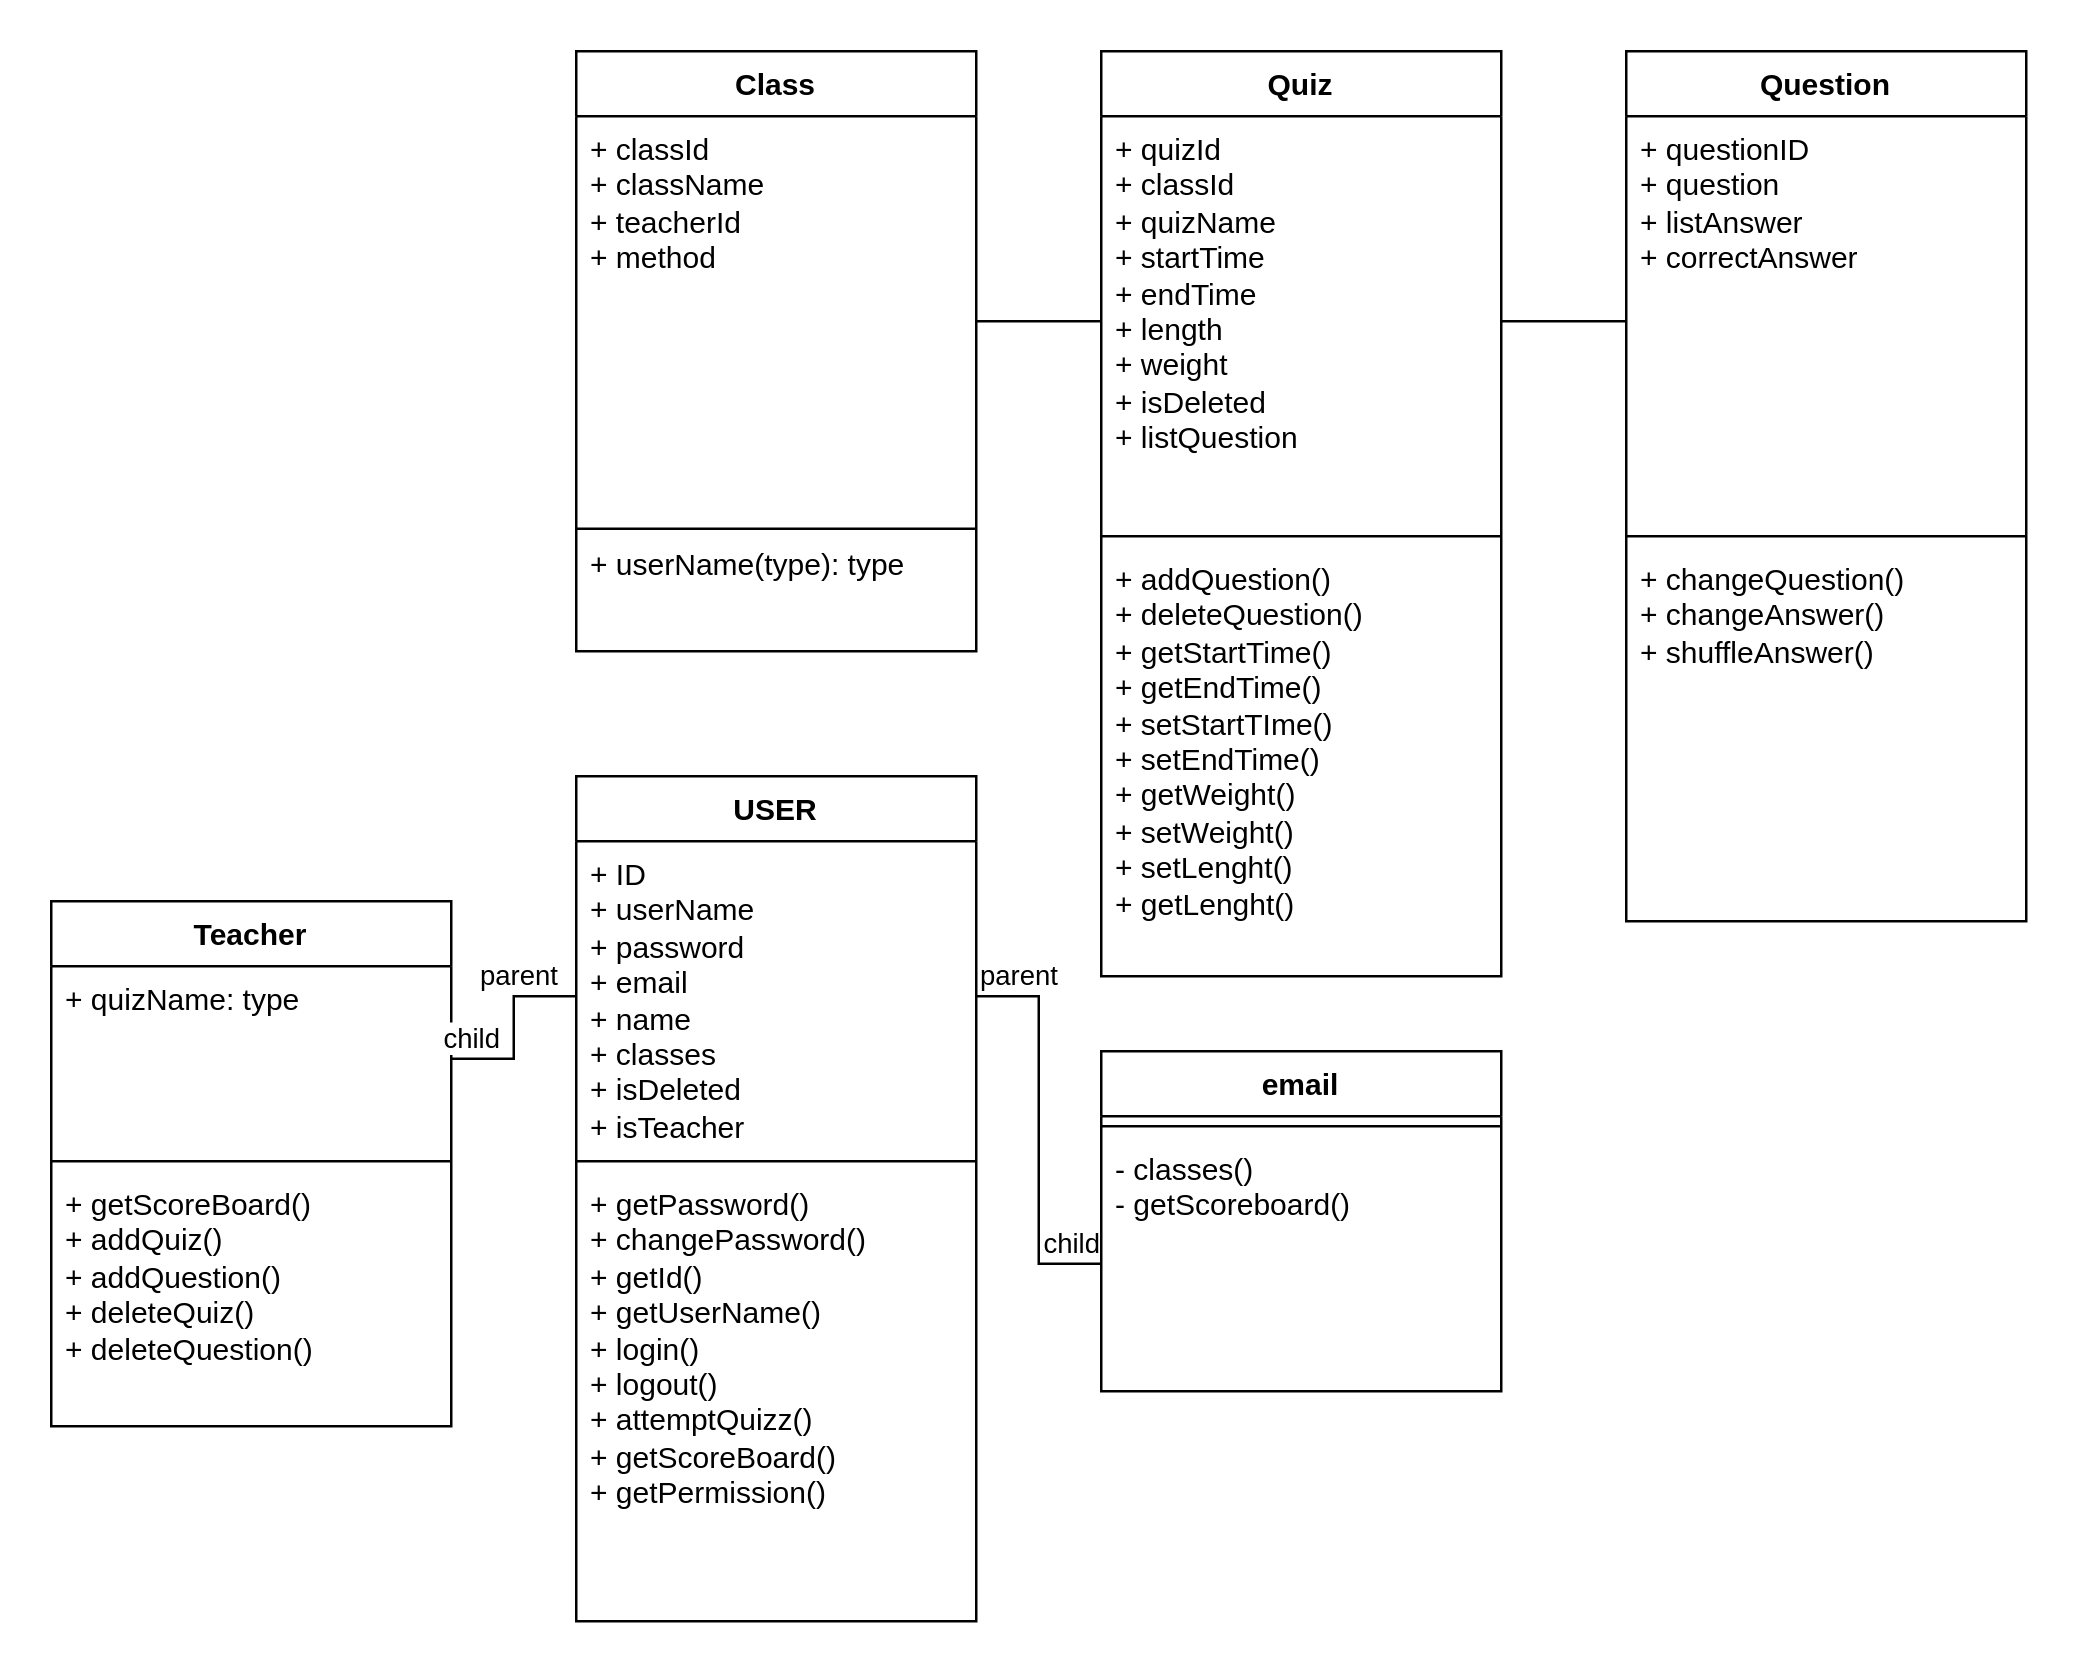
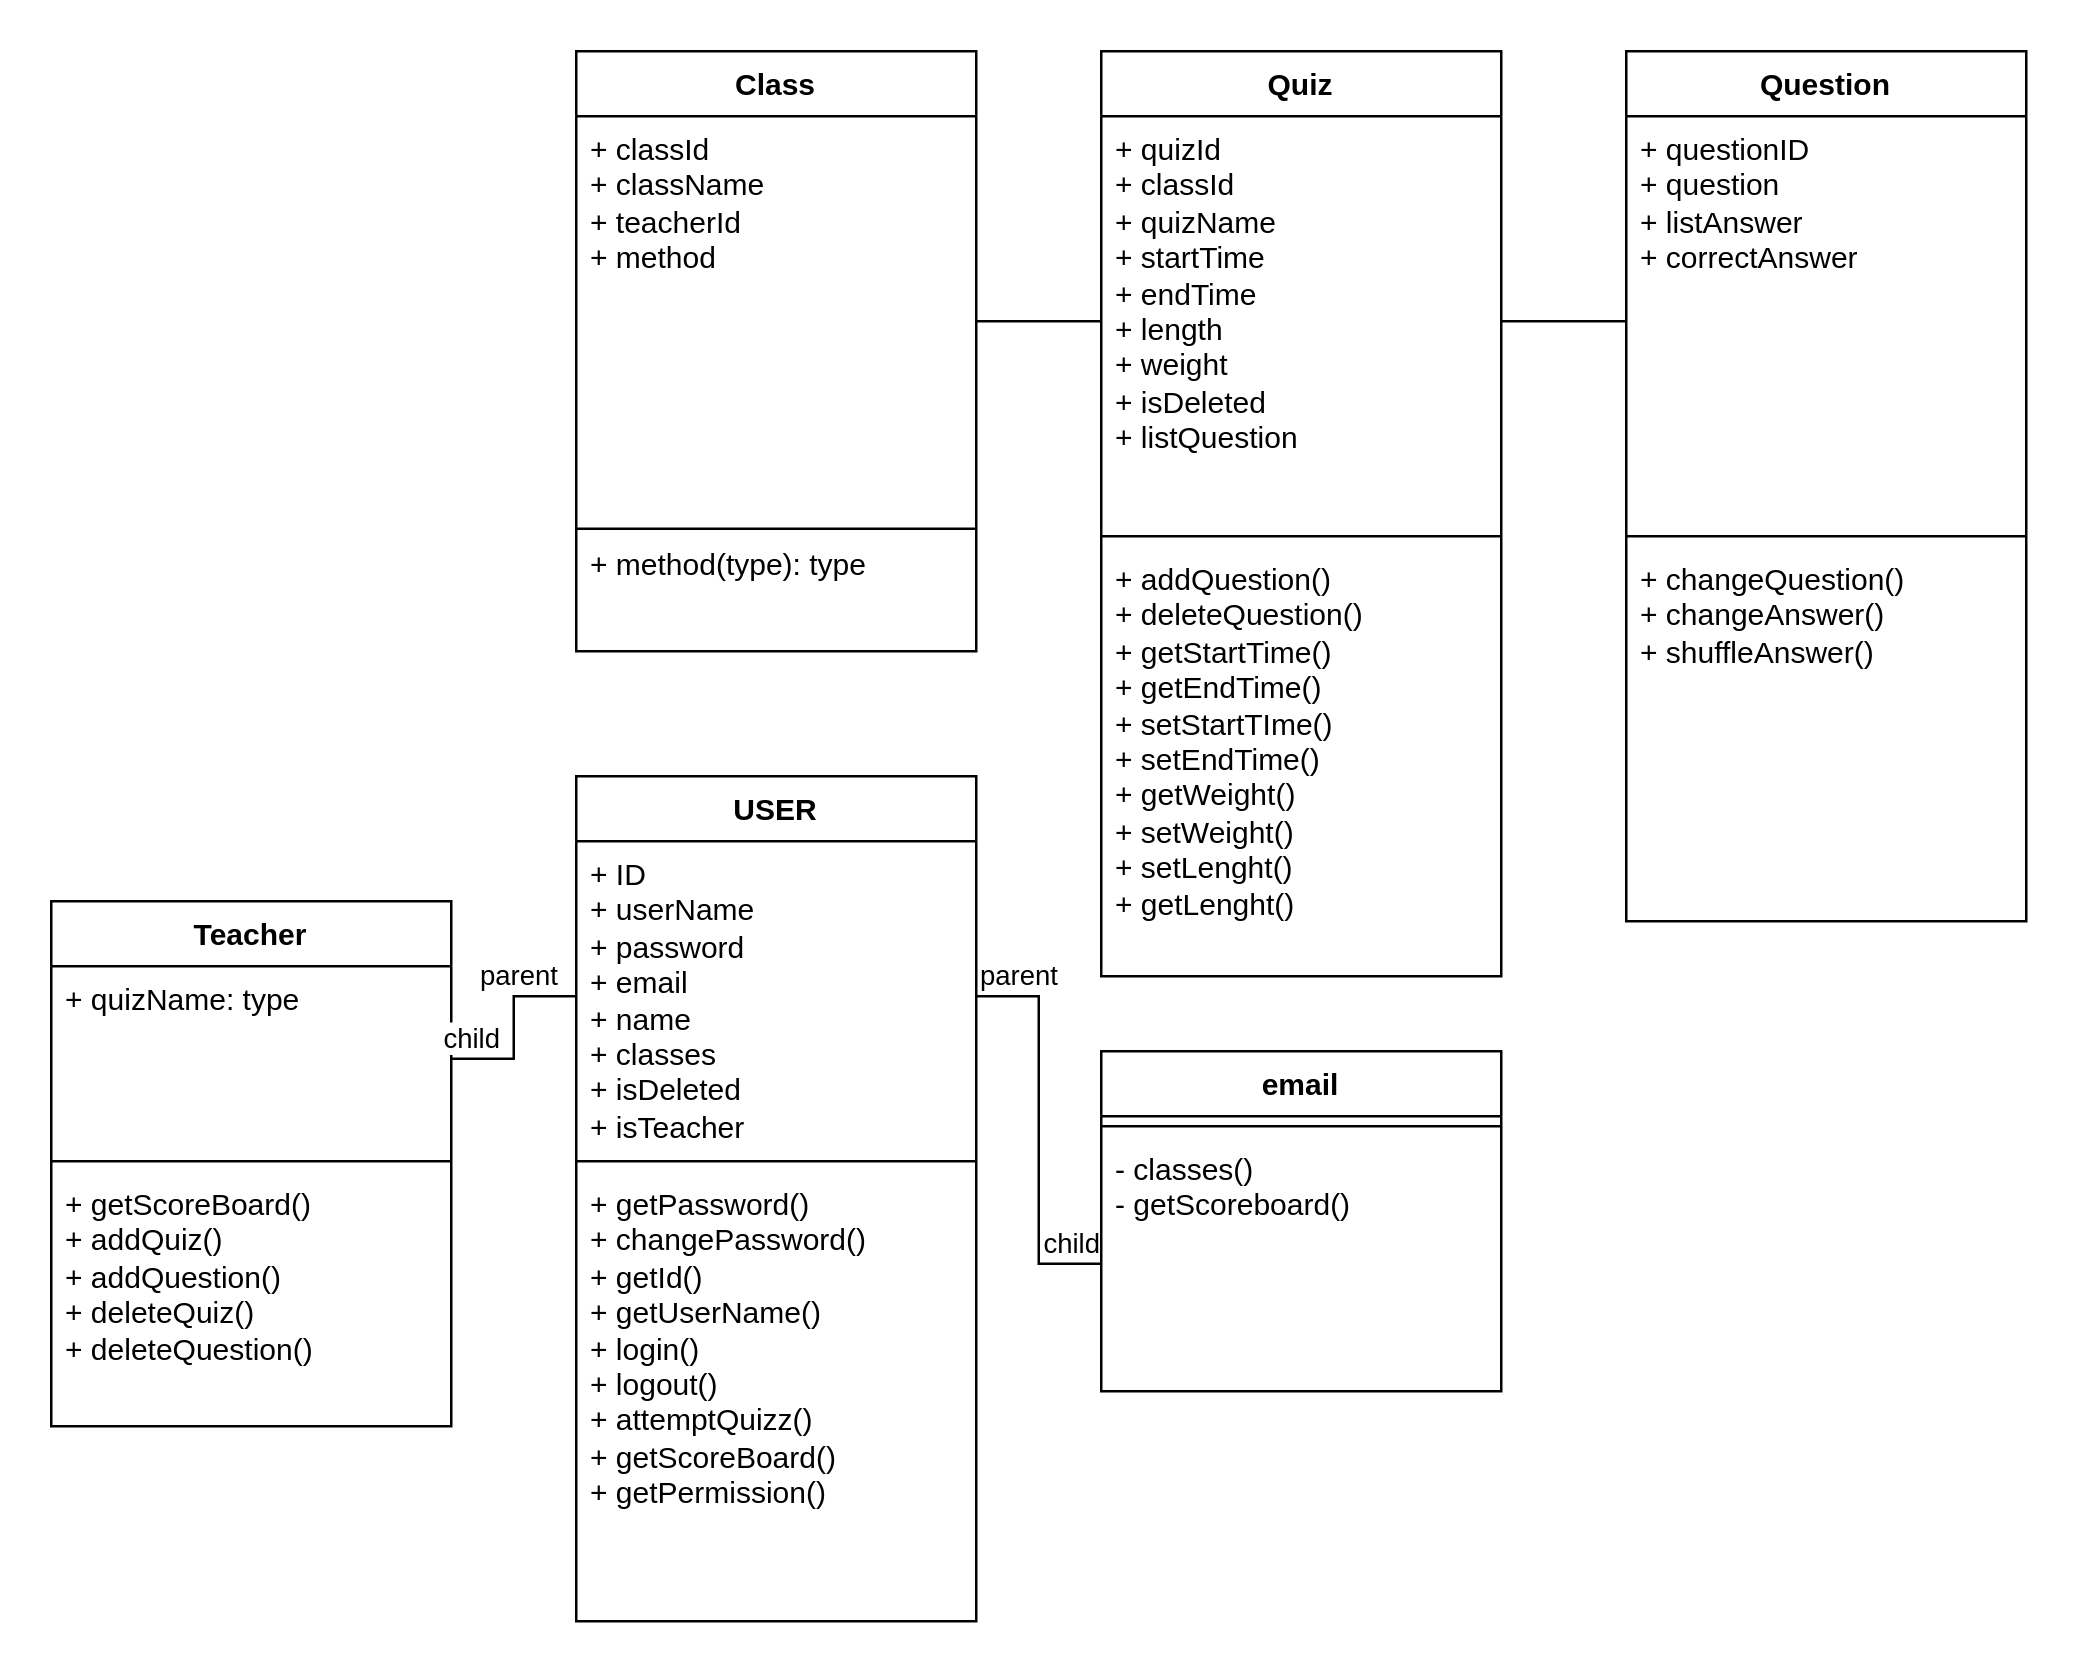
(764, 567) -> (748, 567)
